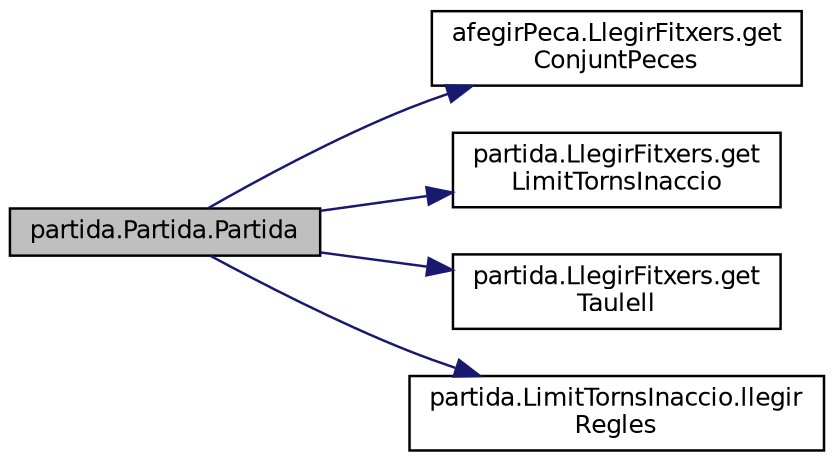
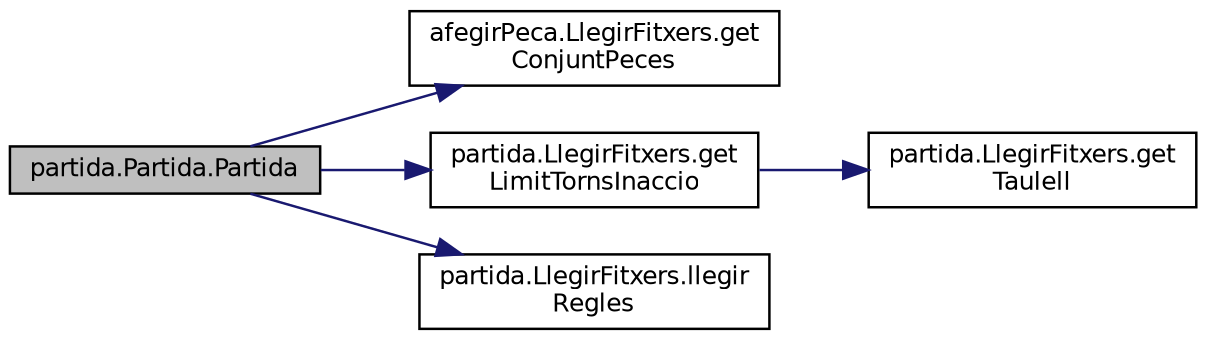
(374, 260) -> (801, 170)
(617, 413) -> (594, 292)
